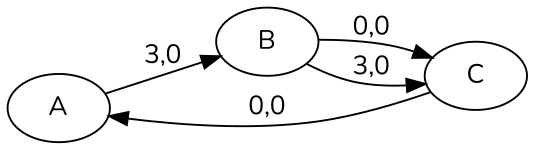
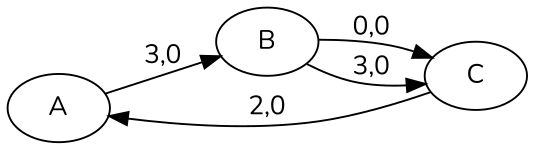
(267, 107) -> (267, 107)
